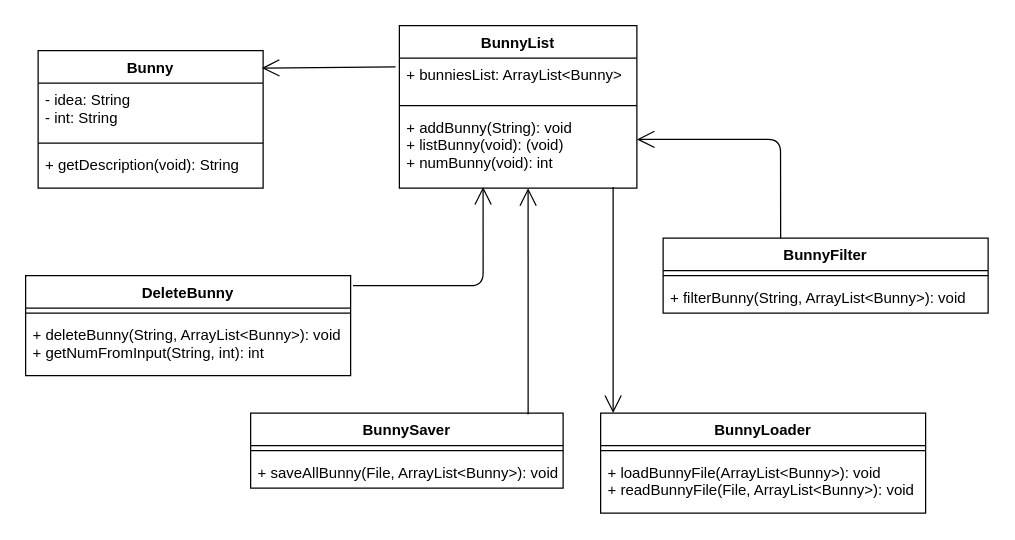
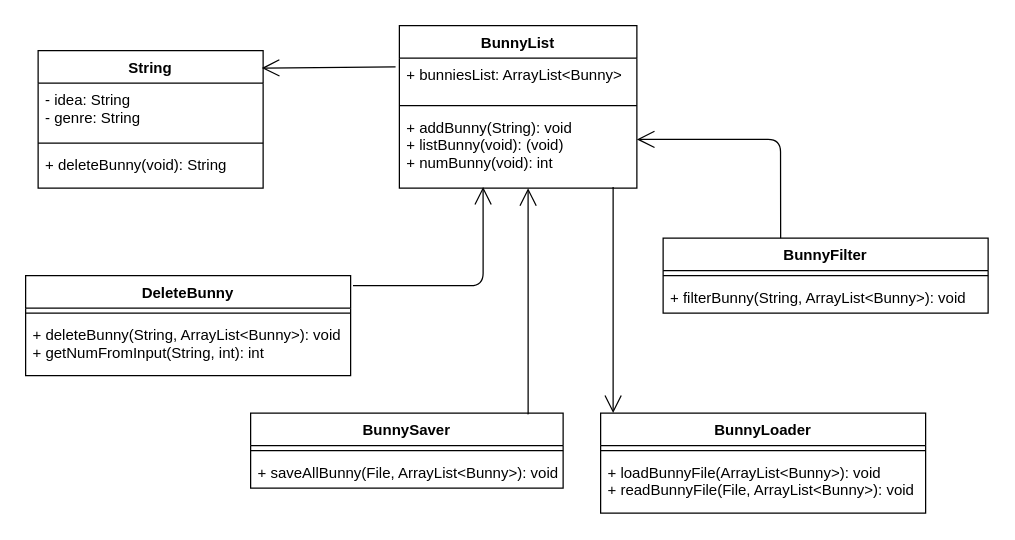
(150, 68) -> (150, 68)
(94, 100) -> (94, 100)
(157, 165) -> (147, 165)
